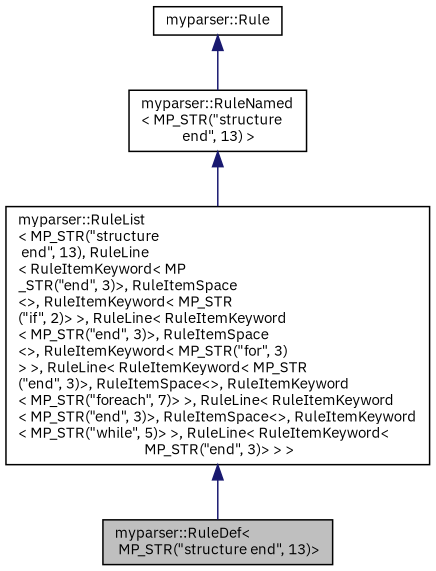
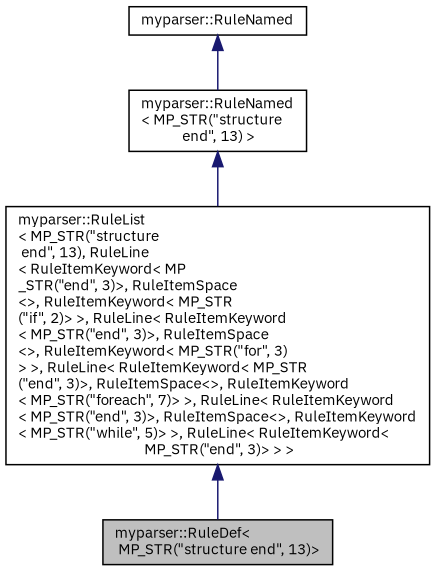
(218, 21) -> (218, 21)
